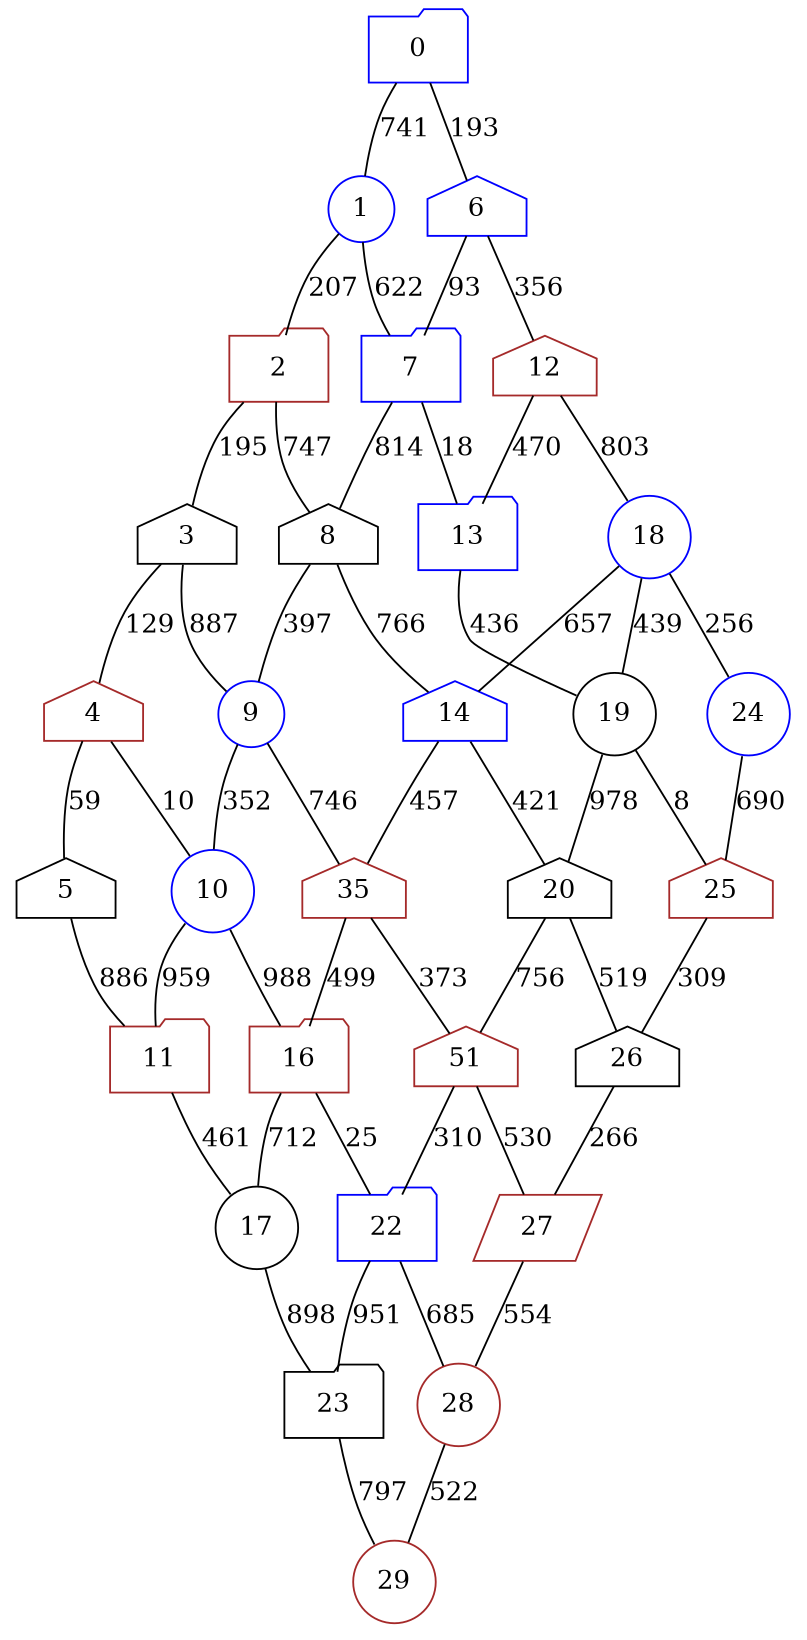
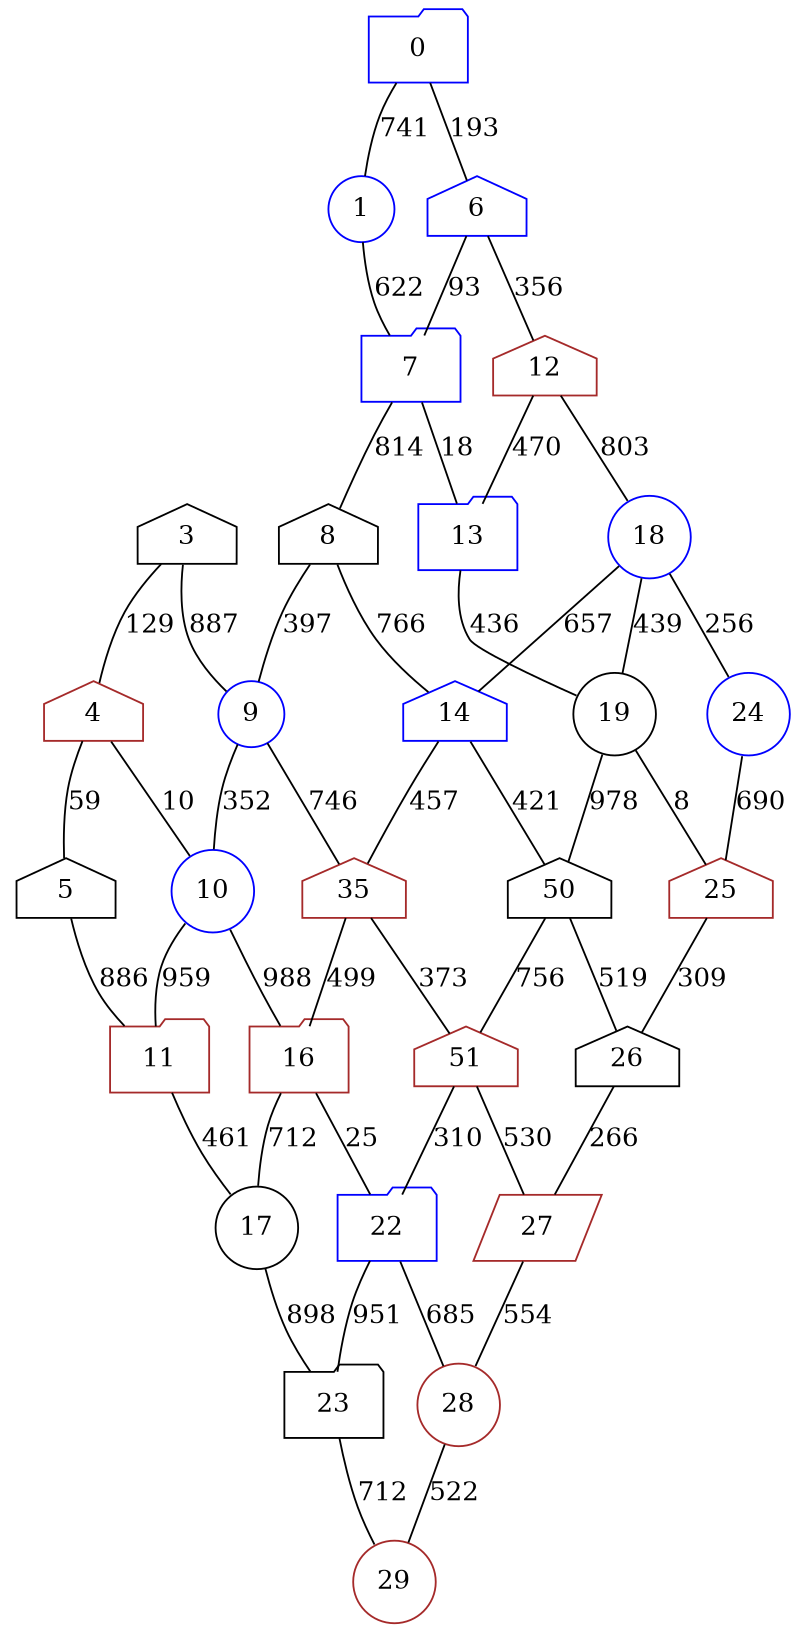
(279, 369) -> none
(560, 891) -> (560, 891)
(383, 1493) -> (383, 1493)
